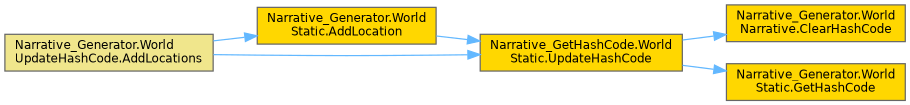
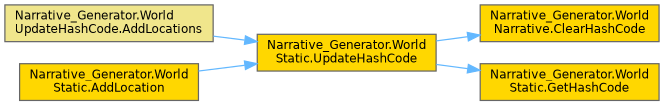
(229, 39) -> none
(581, 53) -> (347, 53)
